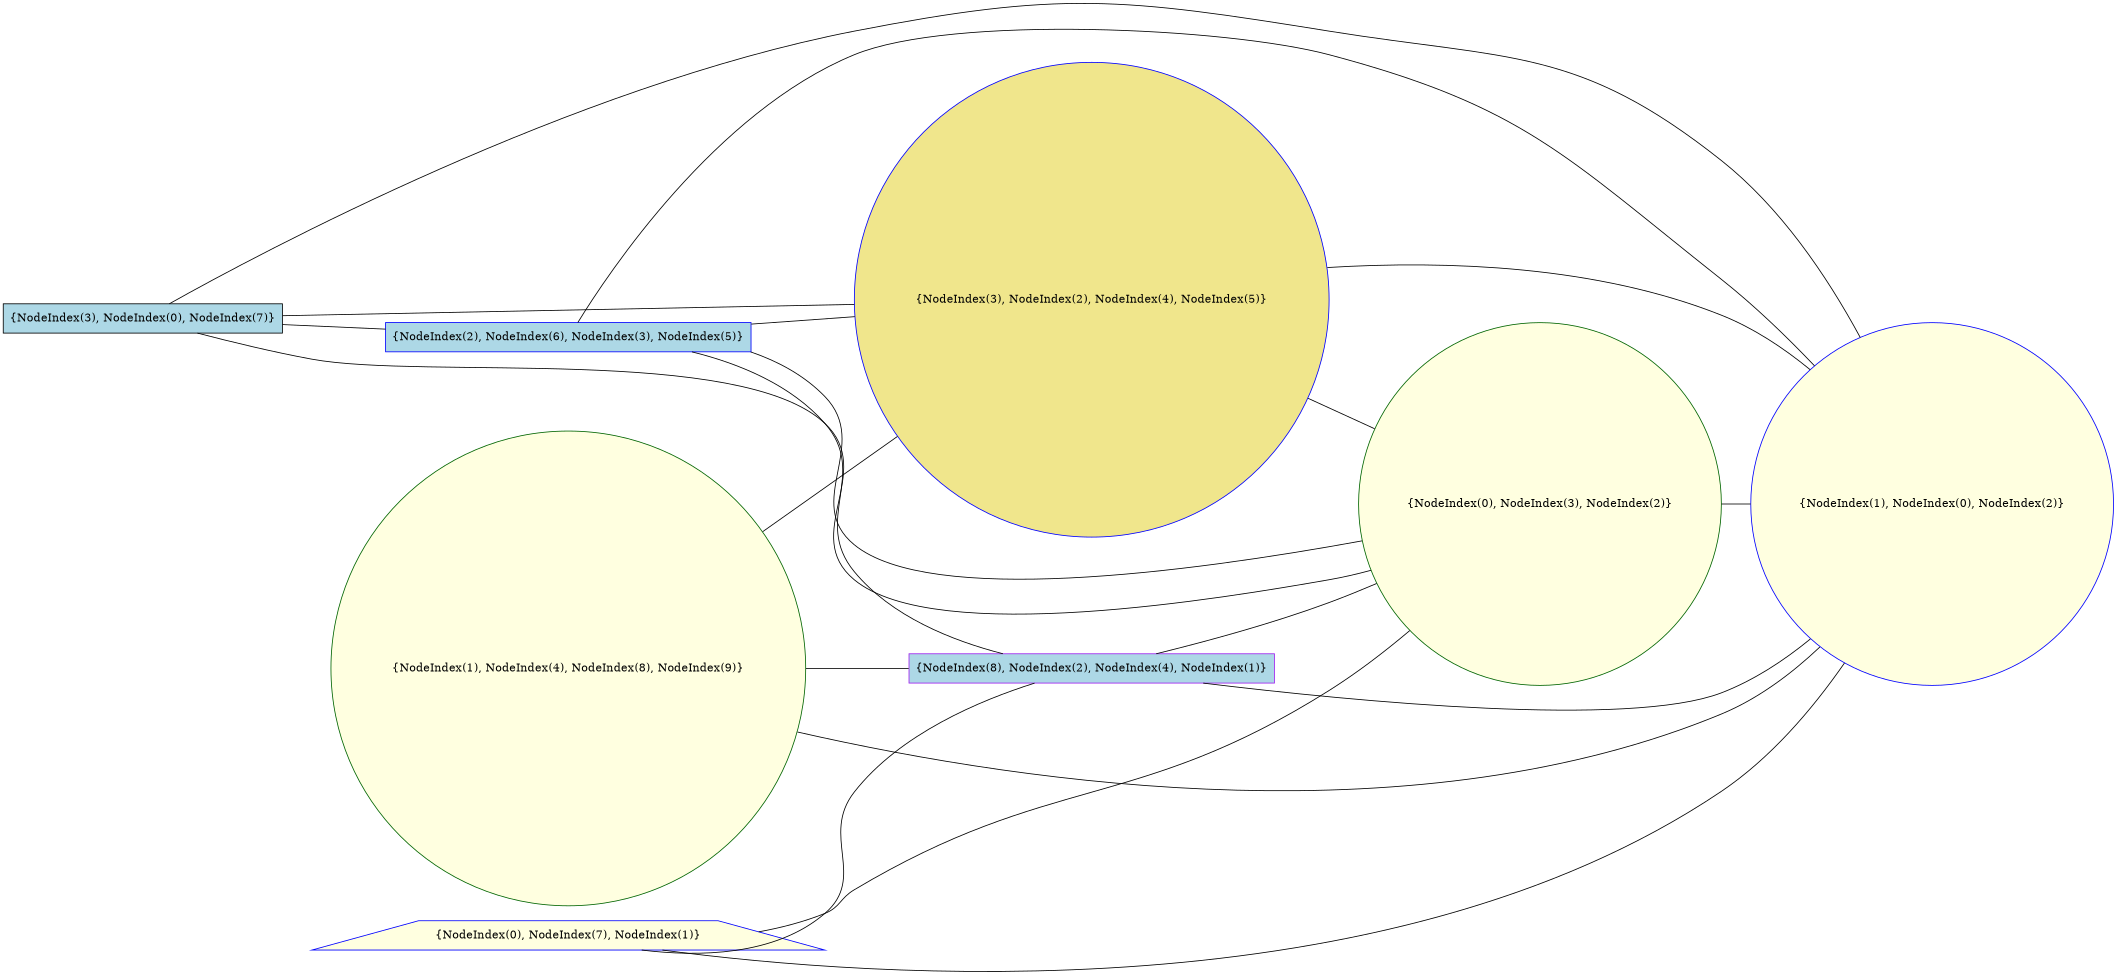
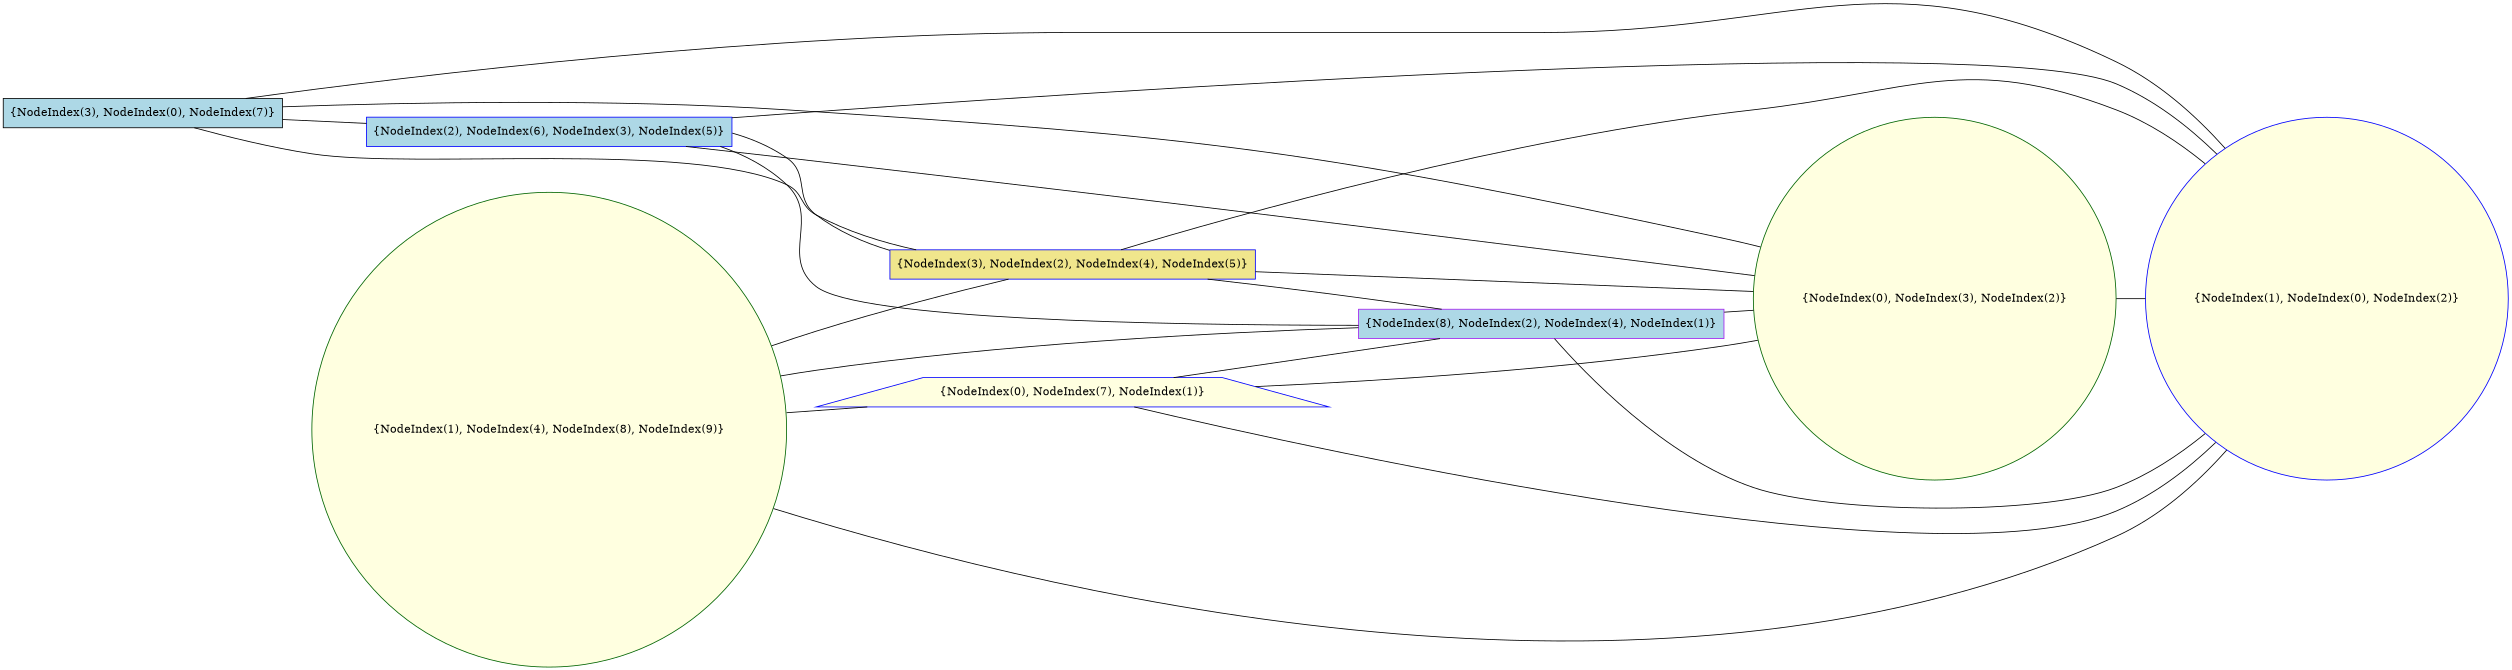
none -> (1325, 293)
(1092, 300) -> (1073, 264)
none -> (827, 410)
